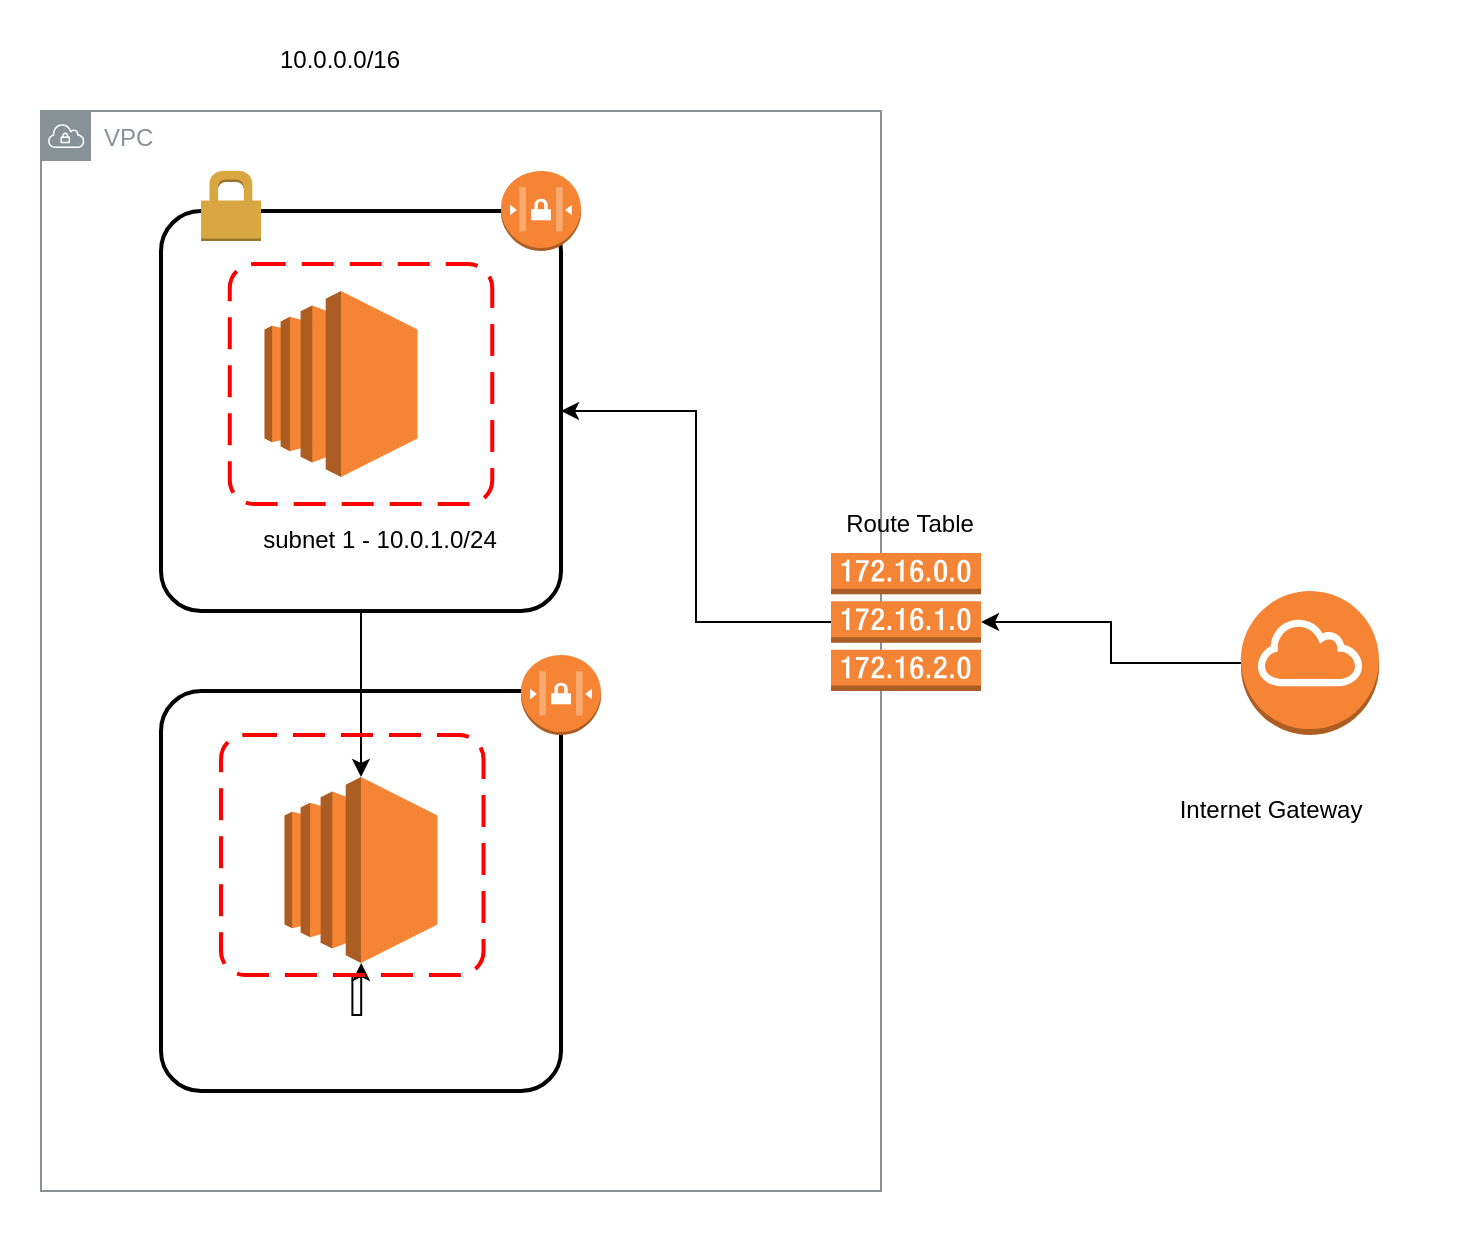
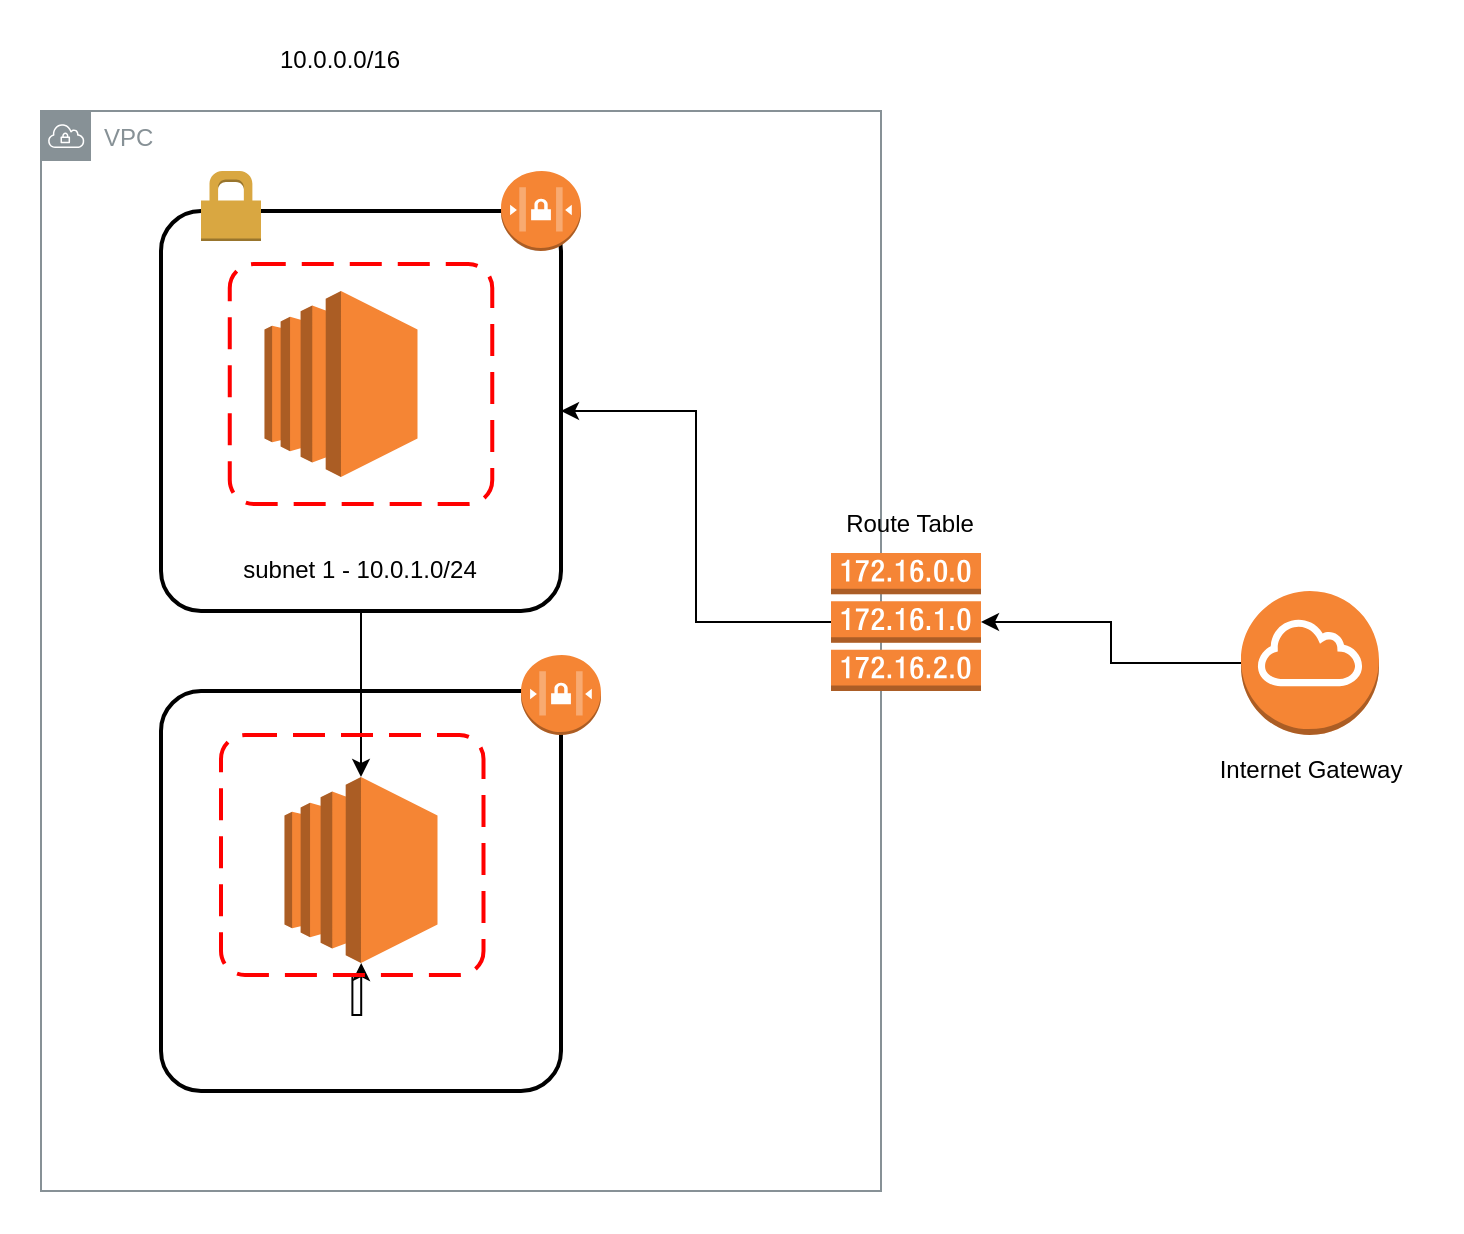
(381, 541) -> (361, 571)
(1270, 811) -> (1310, 771)
